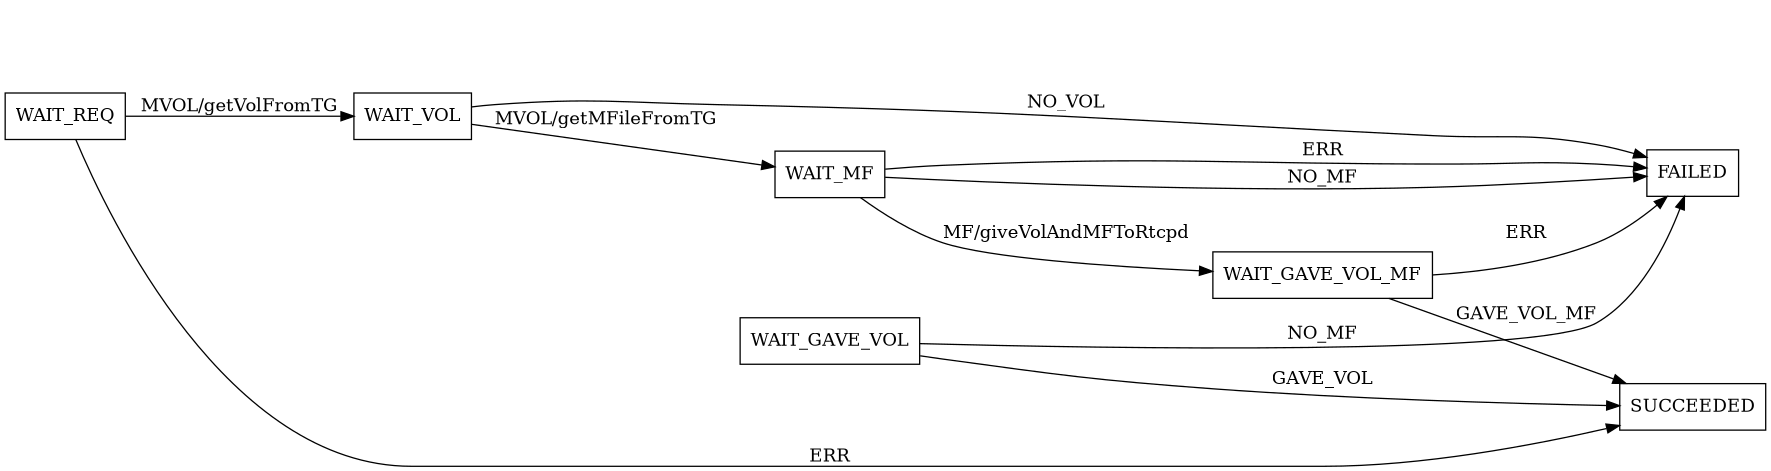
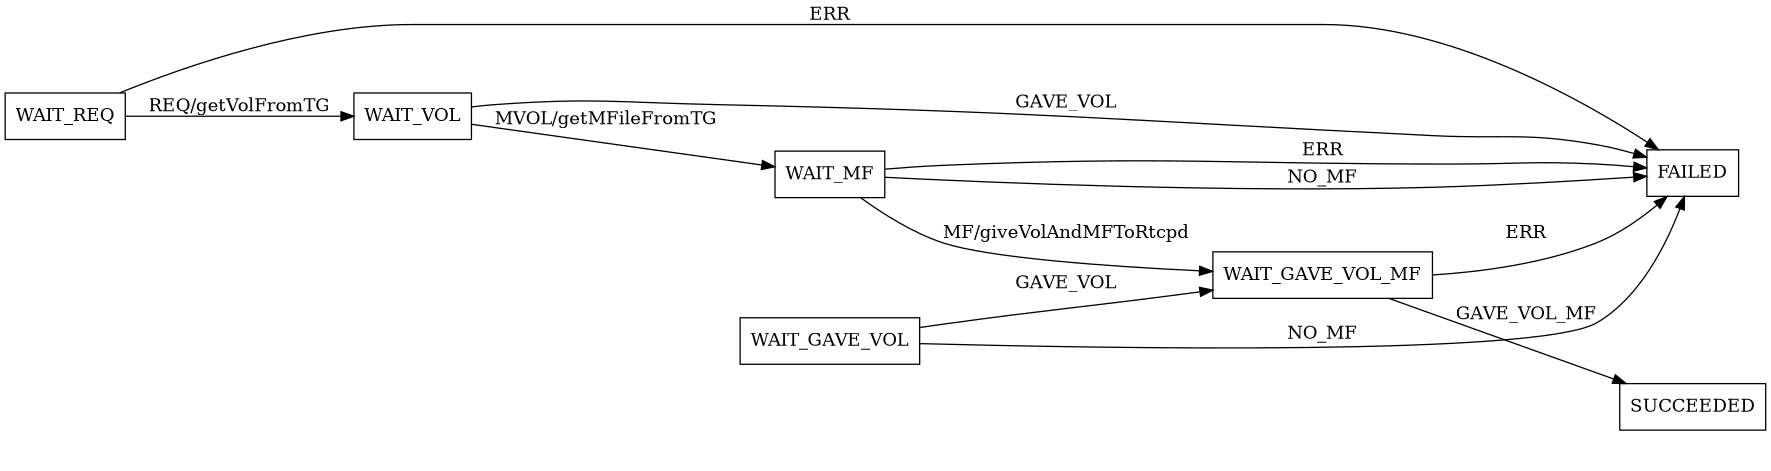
(1066, 103) -> (1066, 103)
(240, 107) -> (240, 107)
(1262, 392) -> (1060, 309)
(764, 466) -> (891, 25)
